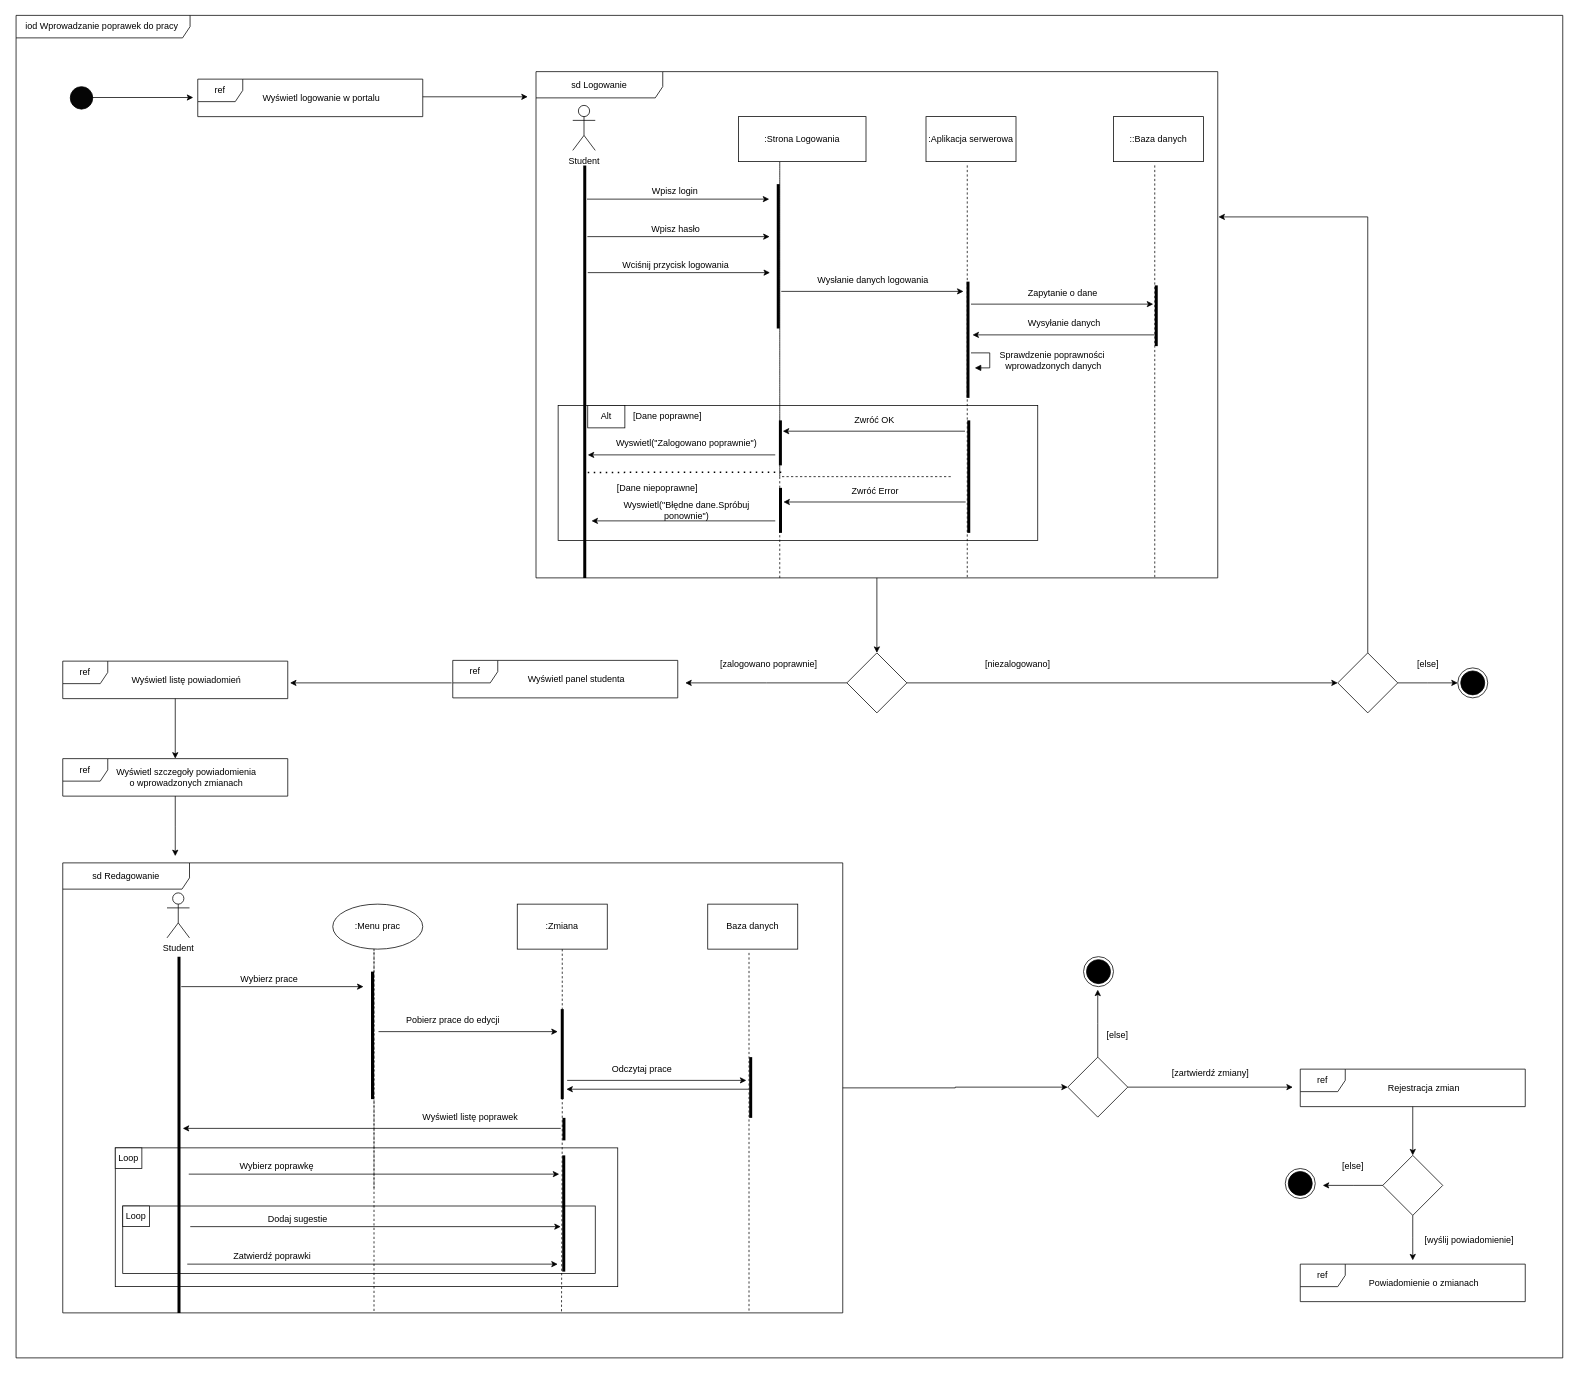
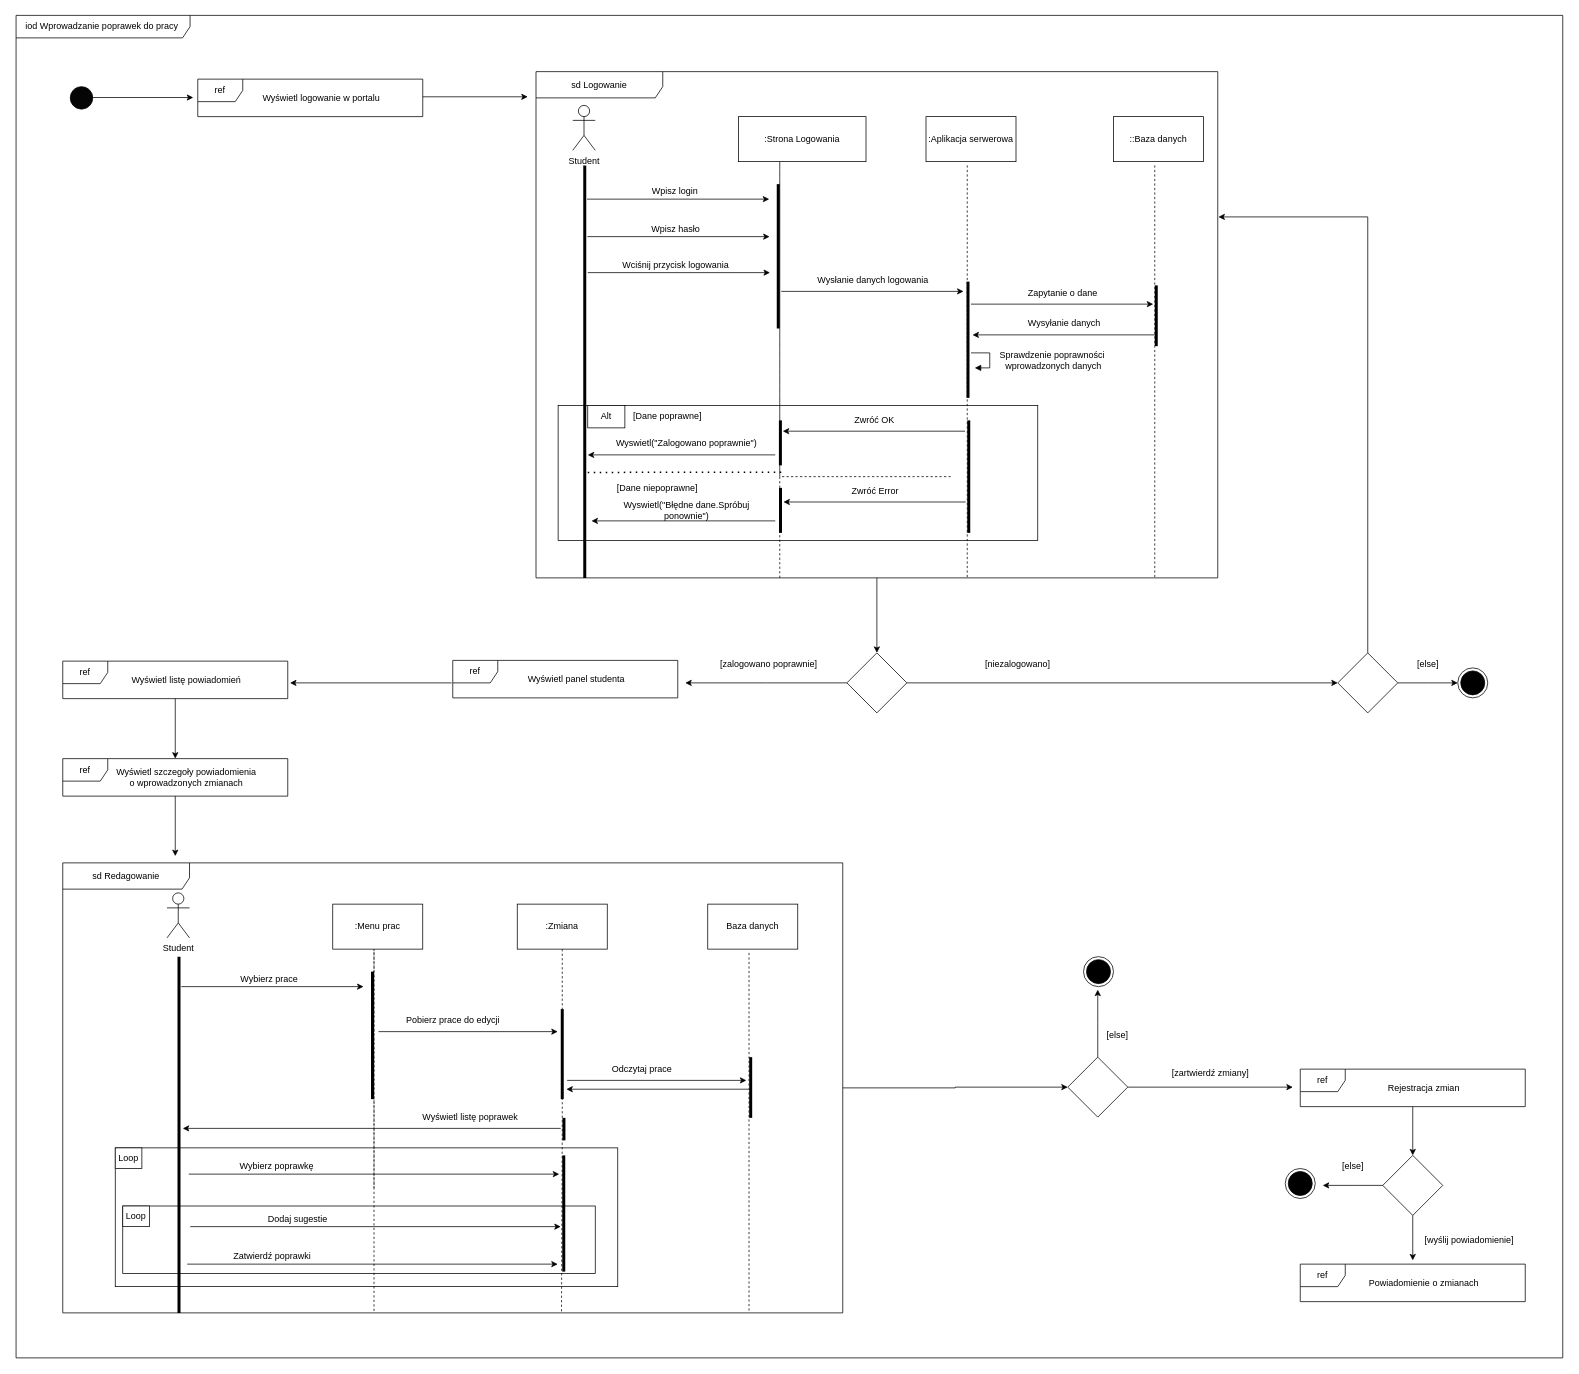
(378, 927) -> (378, 927)
